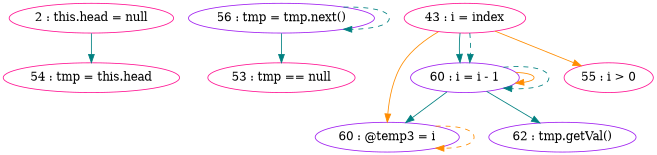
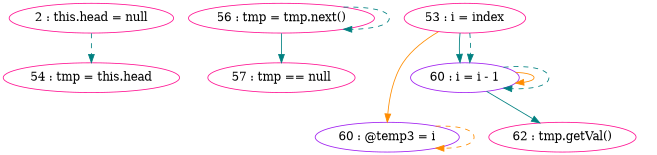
(281, 18) -> (281, 18)
(465, 18) -> (465, 18)
(91, 44) -> (91, 44)
(281, 78) -> (281, 78)
(609, 78) -> none
(430, 105) -> none
(562, 137) -> (562, 137)
